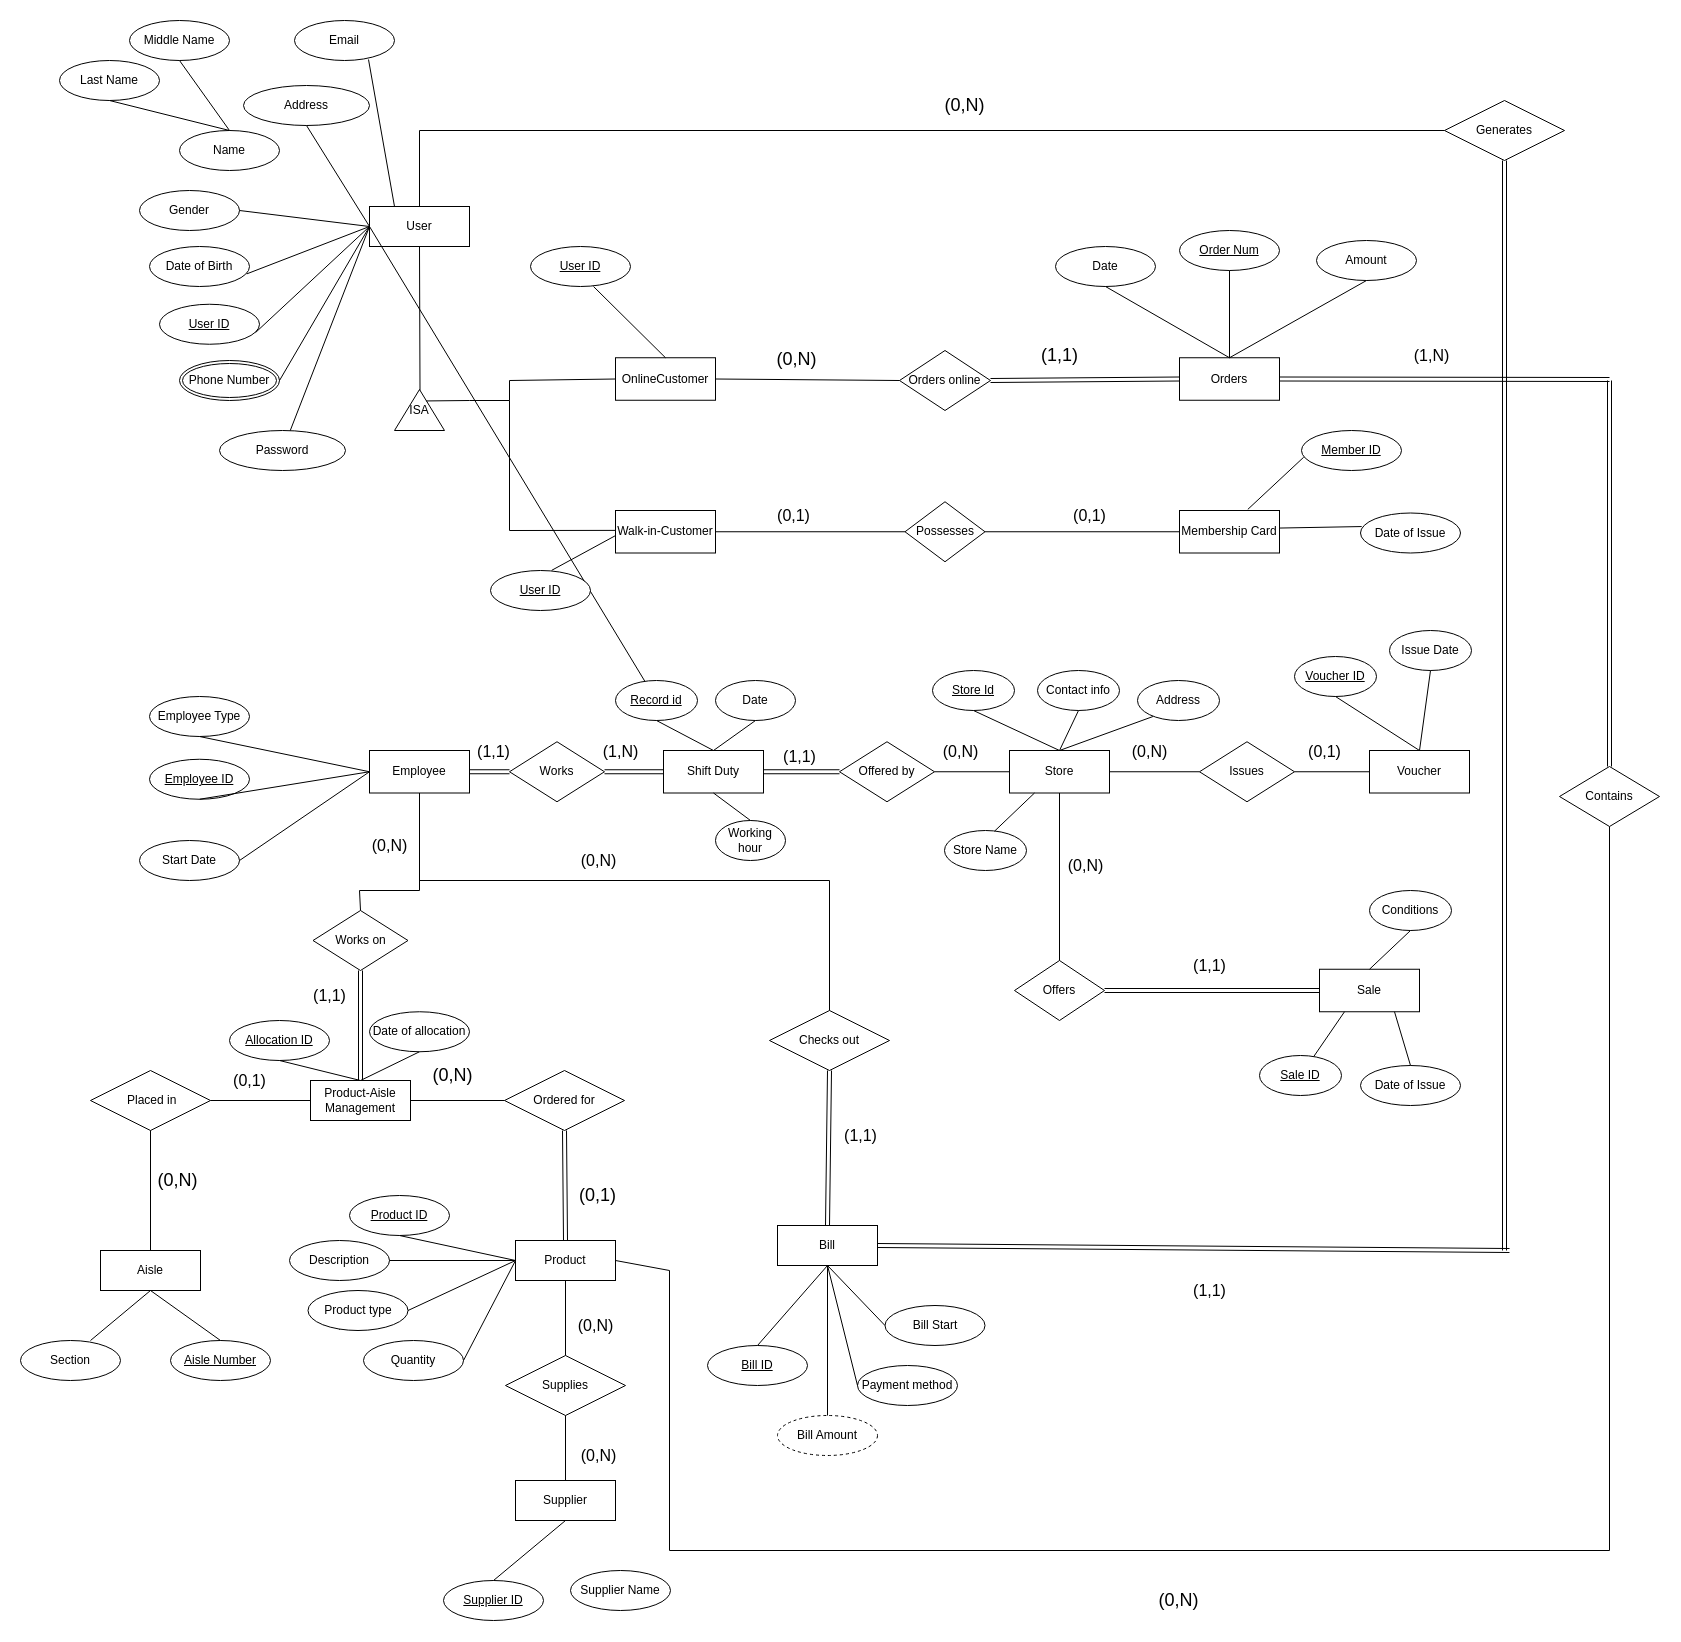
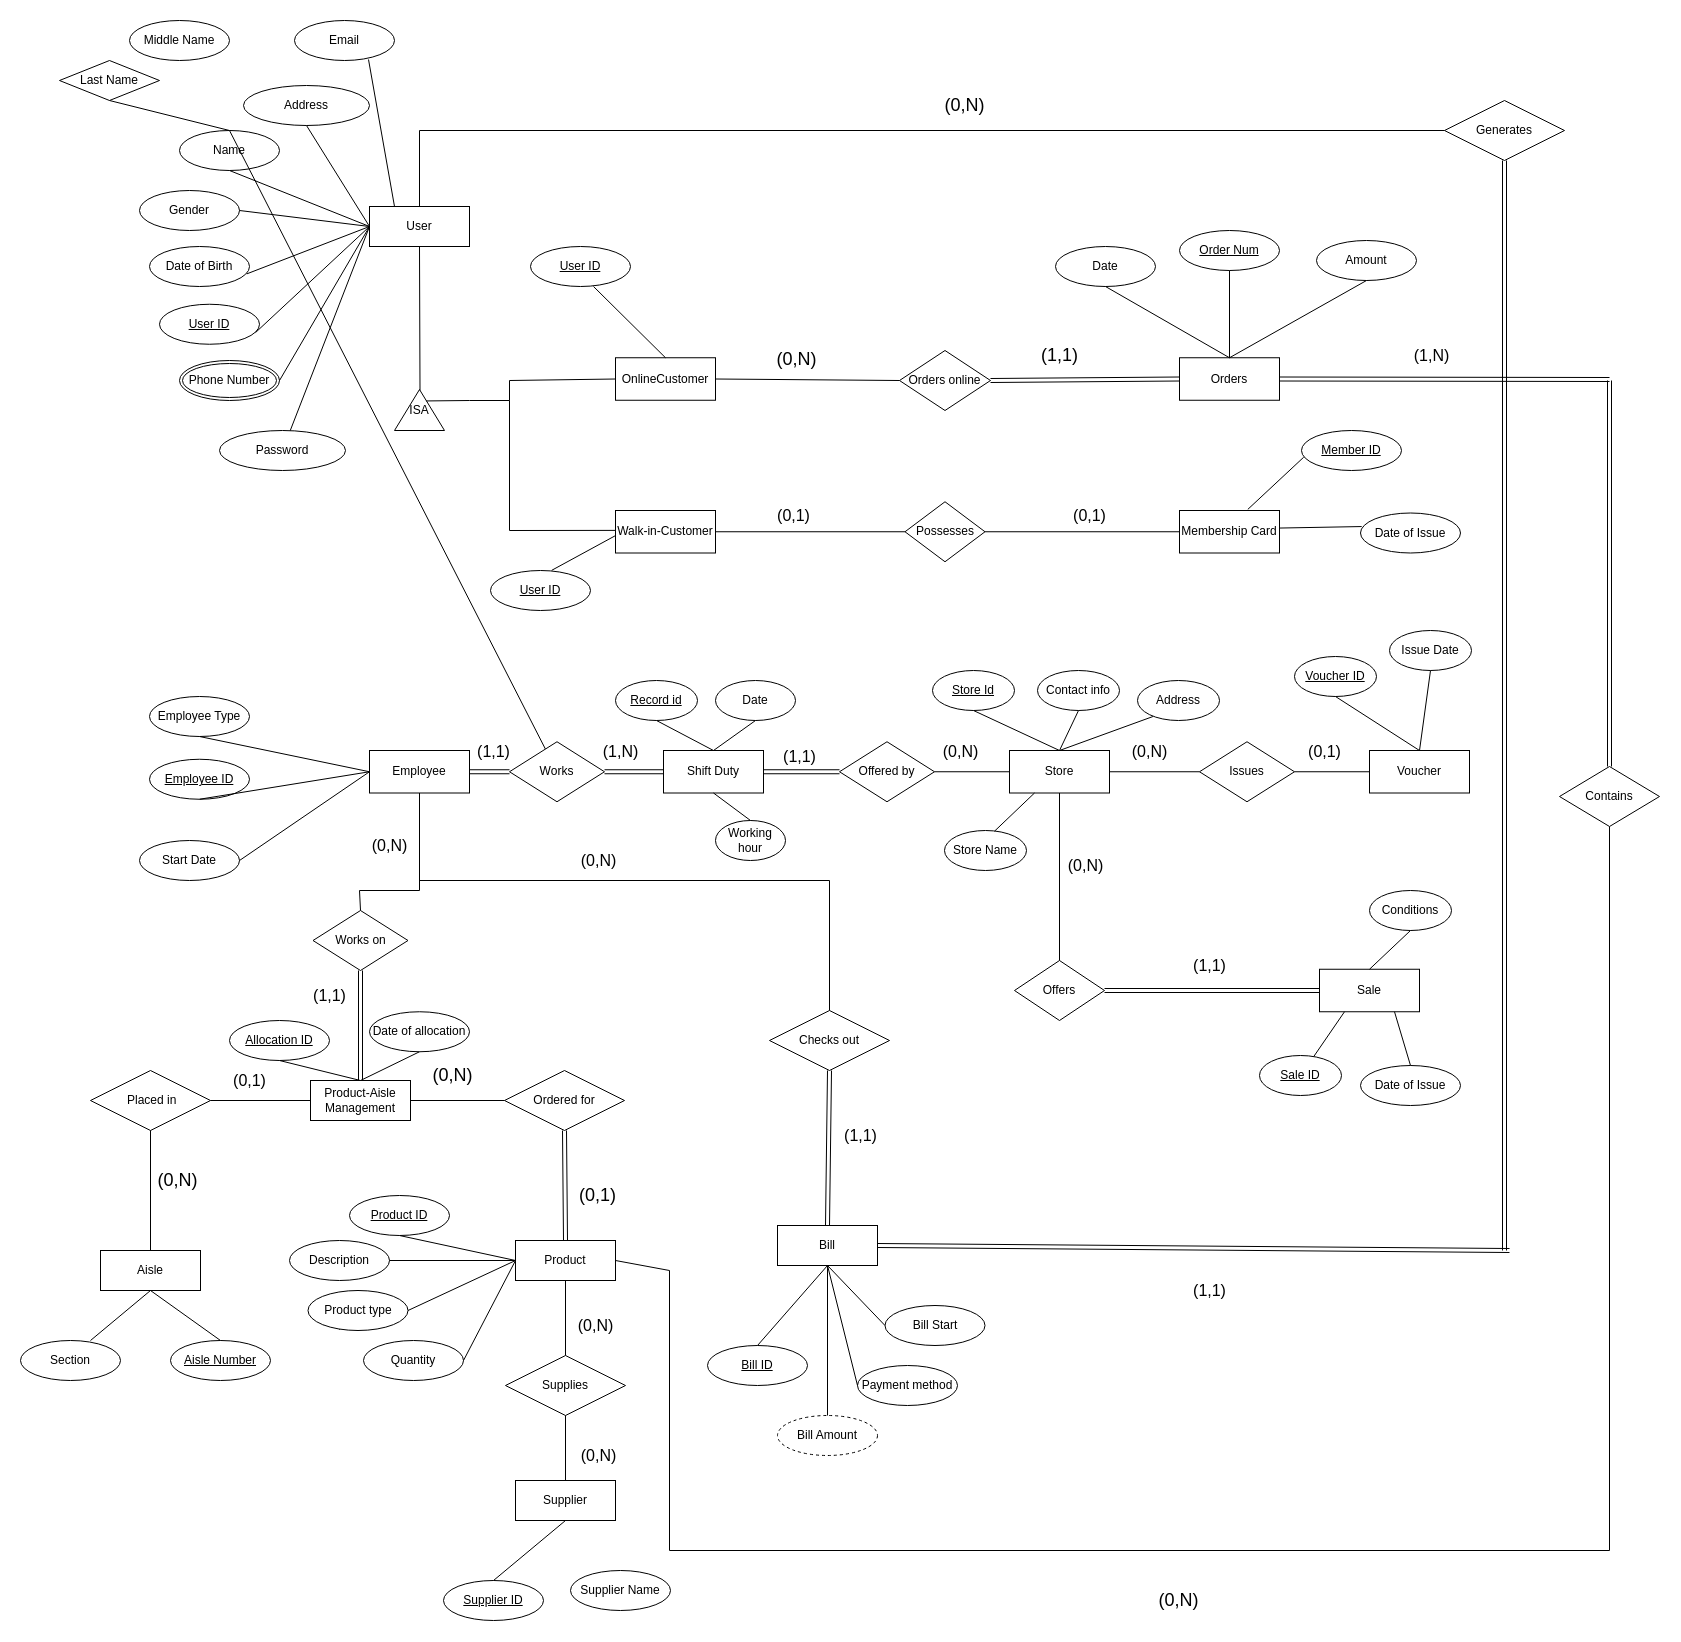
(110, 81) -> (110, 81)
(205, 96) -> (387, 440)
(477, 405) -> (297, 197)
